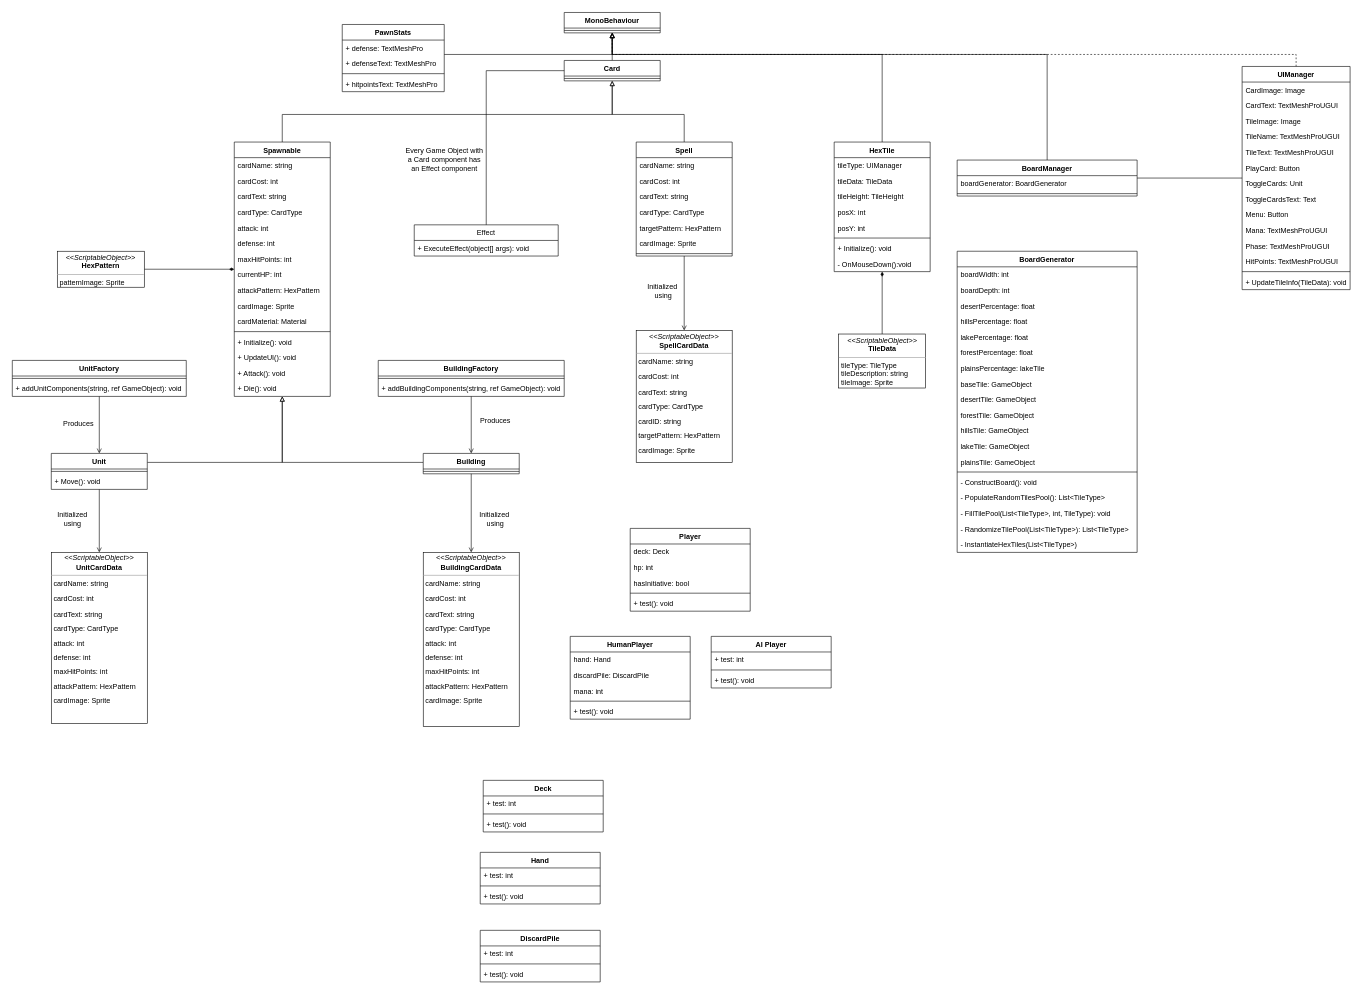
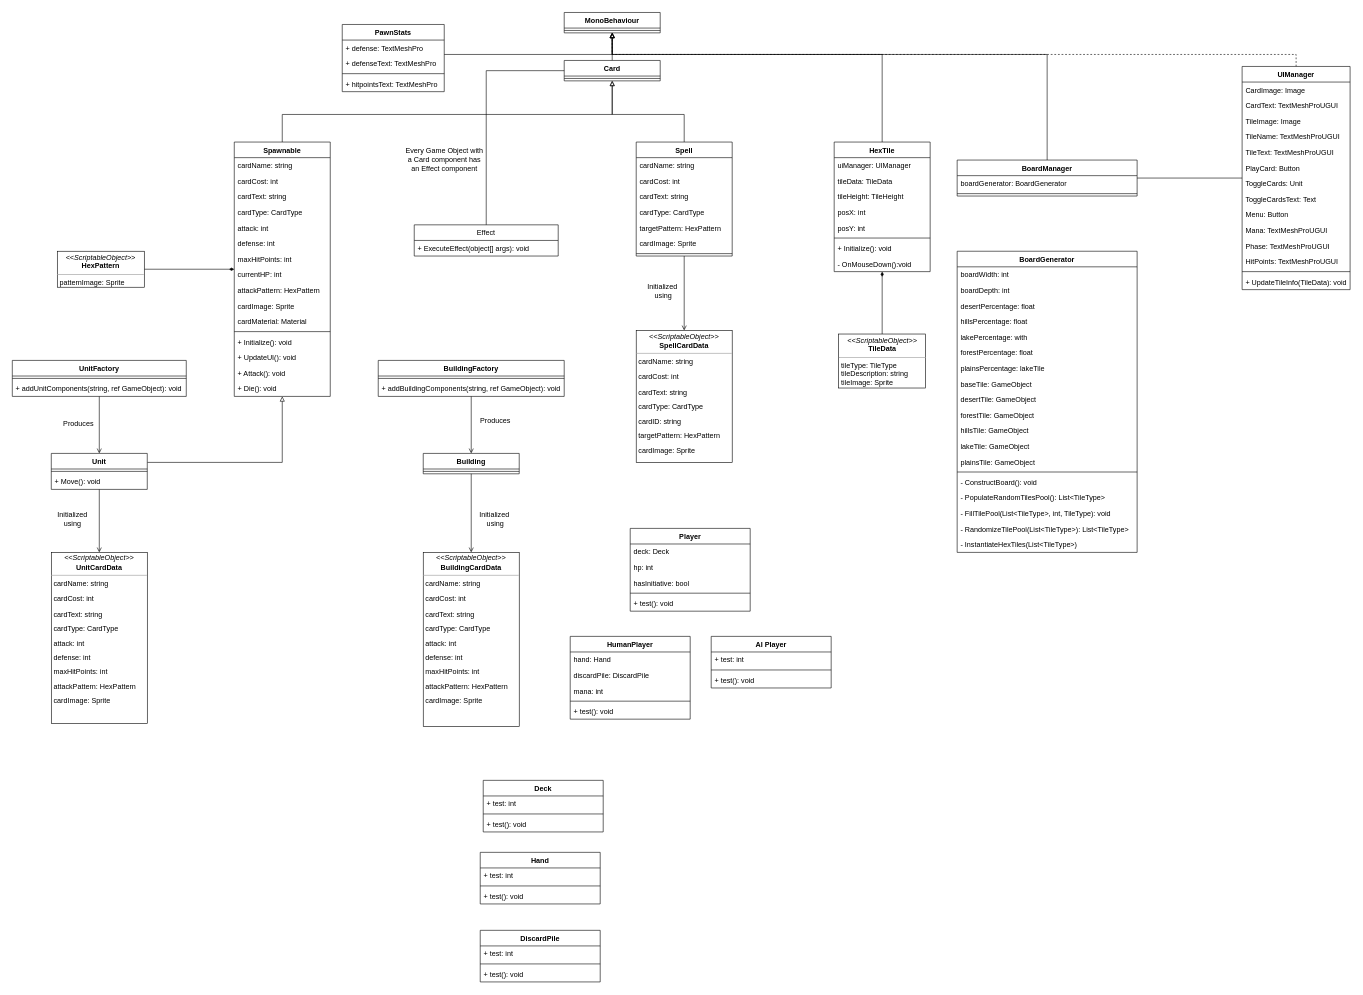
(872, 166) -> (875, 166)
(999, 337) -> (997, 337)
(354, 462) -> none
